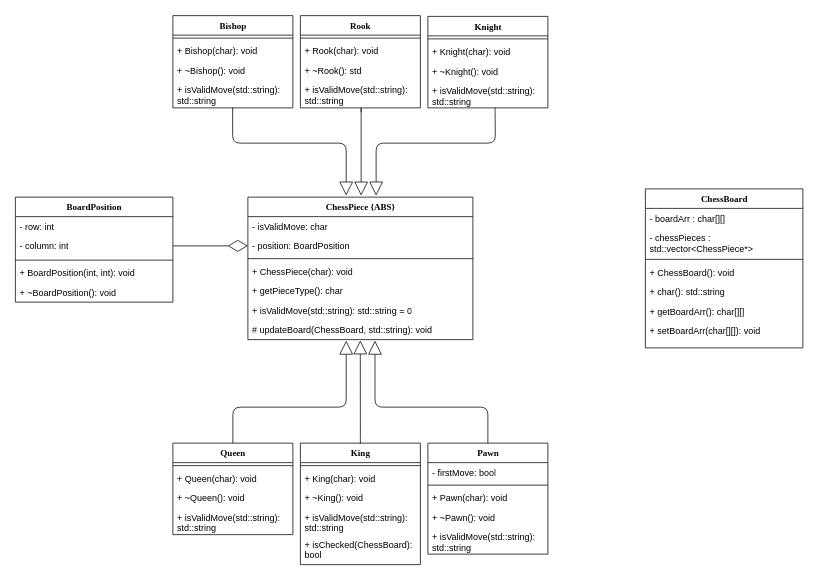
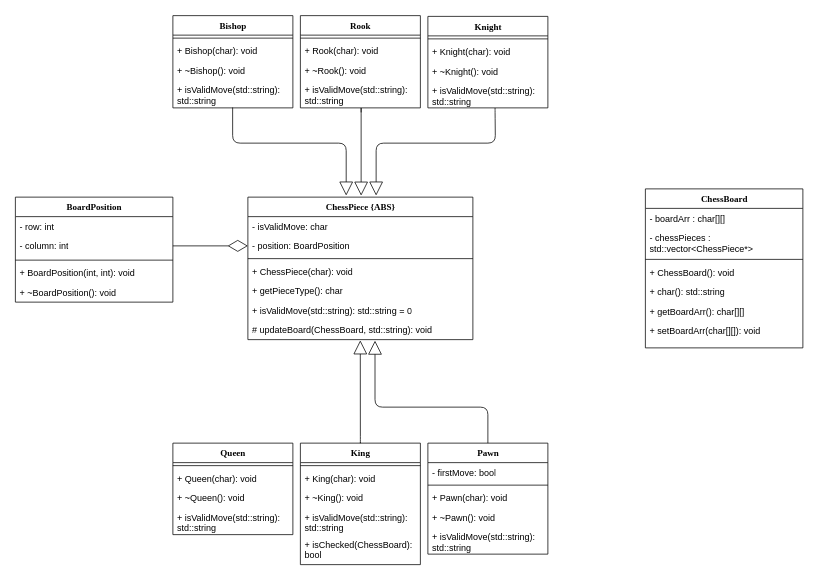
(337, 71) -> (338, 71)
(300, 407) -> none
